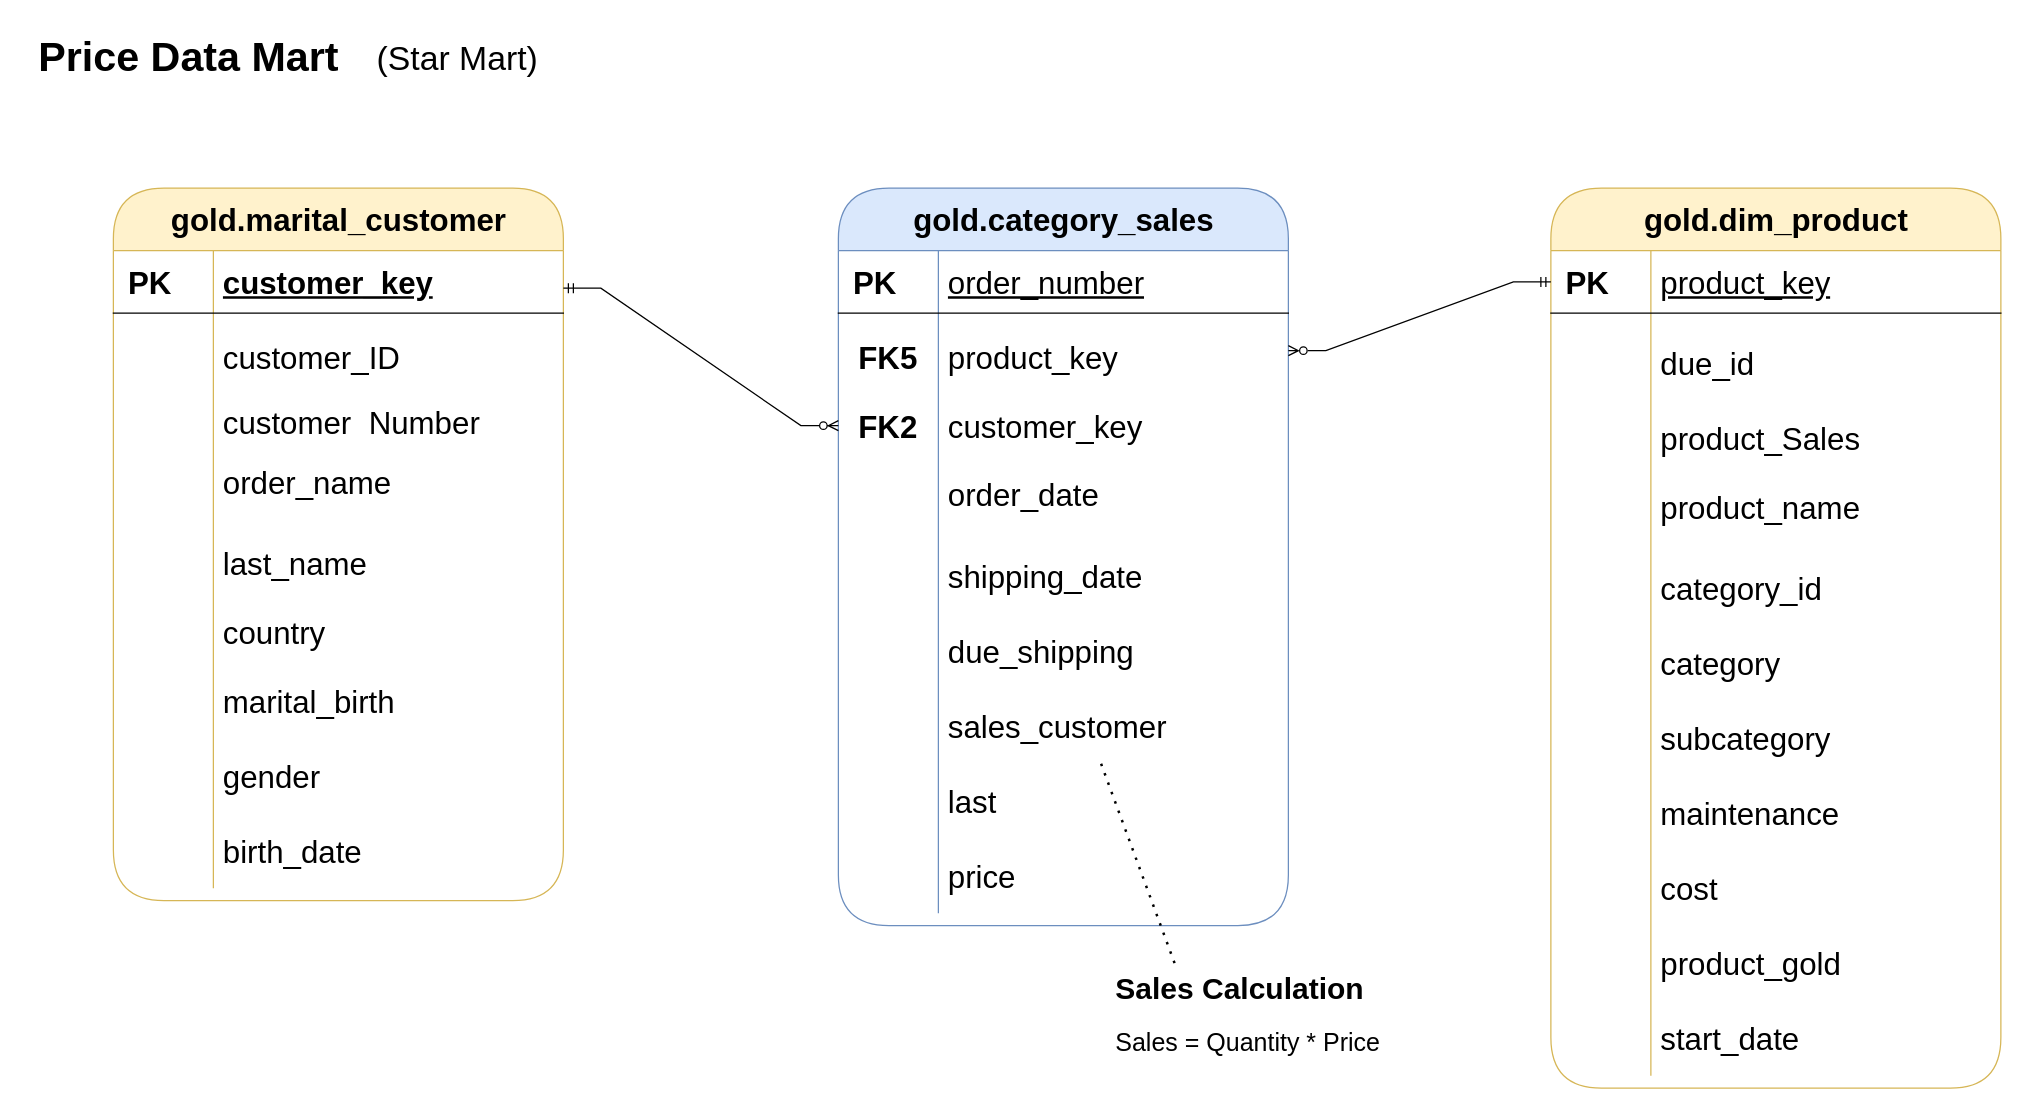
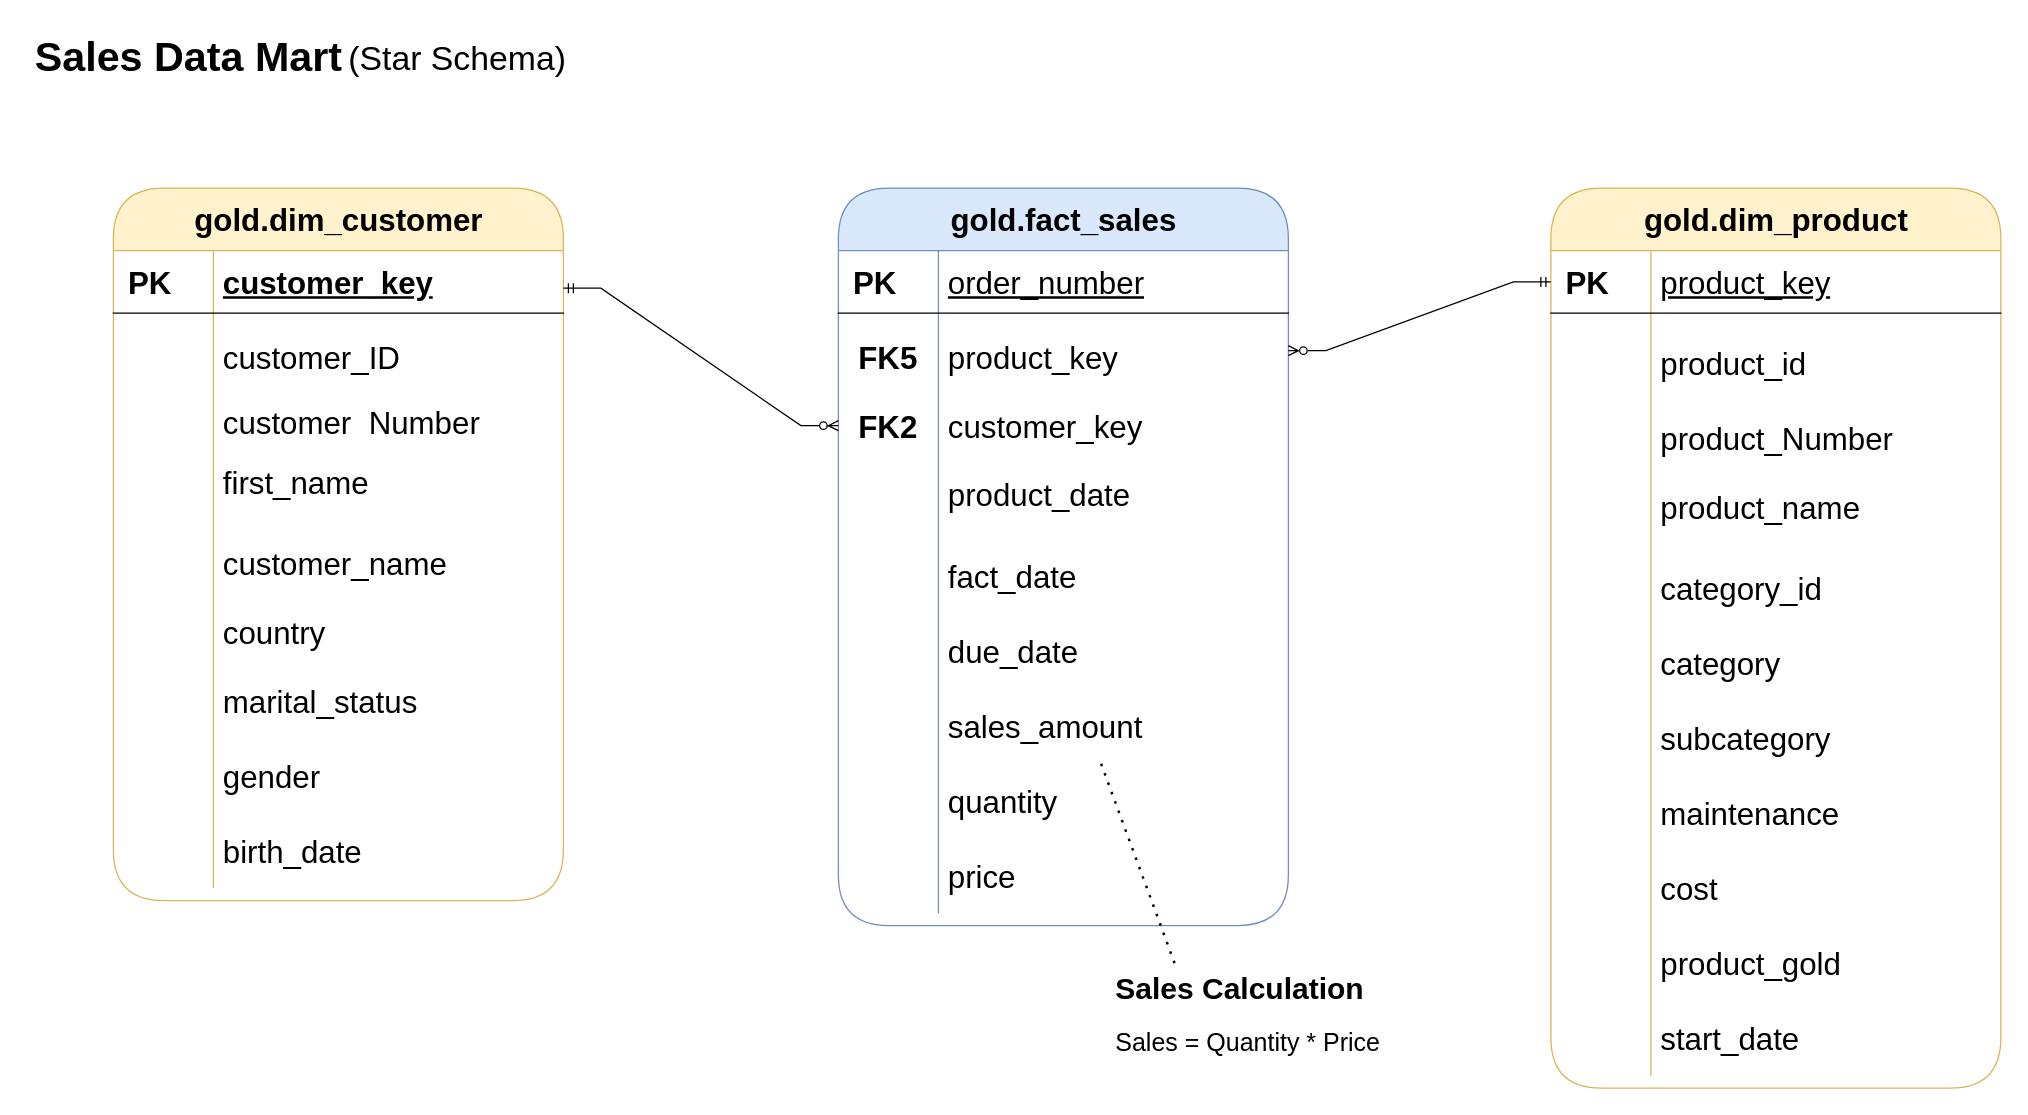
(189, 57) -> (189, 57)
(458, 57) -> (458, 57)
(339, 219) -> (339, 219)
(1064, 219) -> (1064, 219)
(1709, 363) -> (1744, 363)
(1770, 438) -> (1783, 438)
(311, 482) -> (307, 482)
(1036, 494) -> (1053, 494)
(298, 563) -> (337, 563)
(1054, 576) -> (1027, 576)
(1045, 651) -> (1018, 651)
(325, 701) -> (338, 701)
(1067, 726) -> (1049, 726)
(979, 801) -> (1014, 801)
